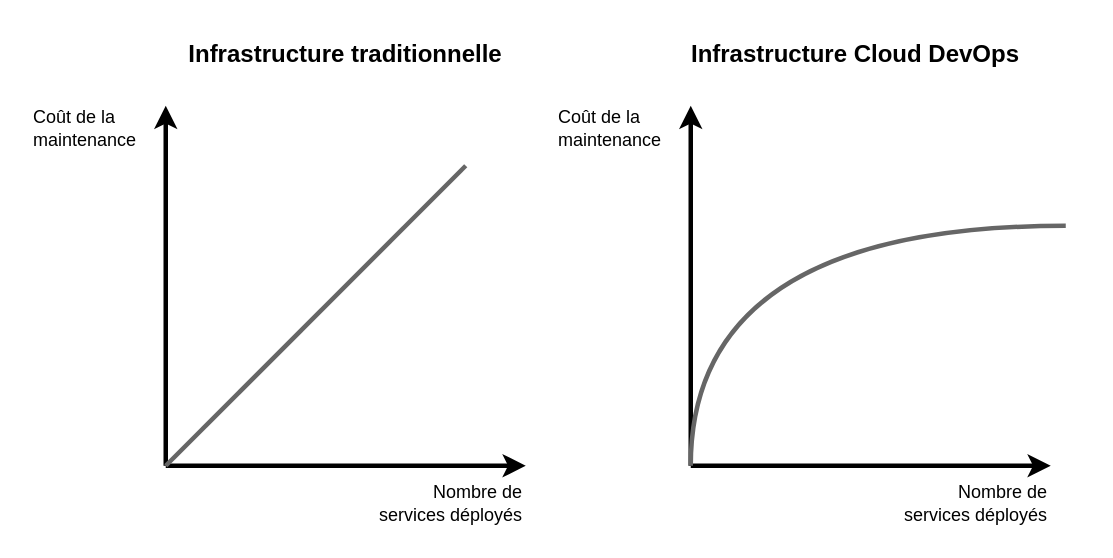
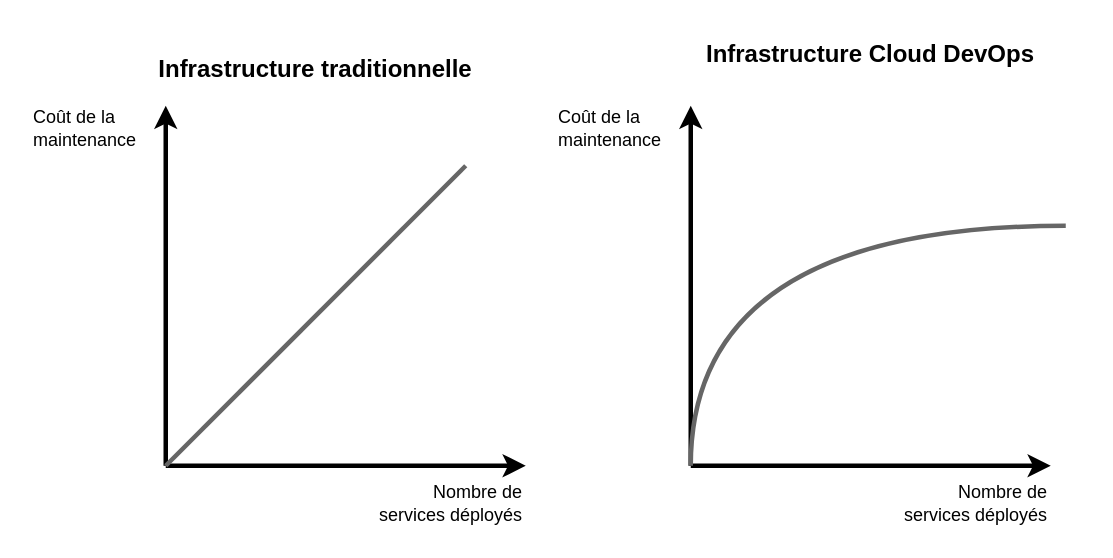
(346, 53) -> (316, 68)
(856, 53) -> (871, 53)
